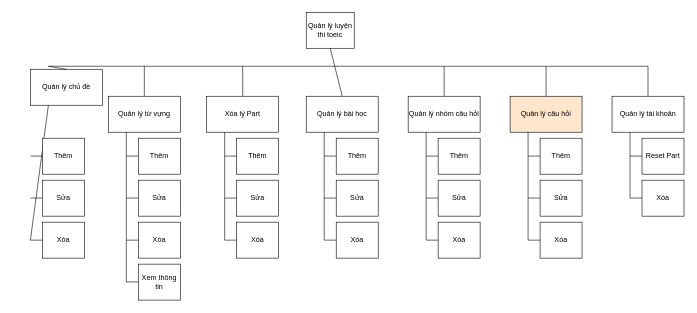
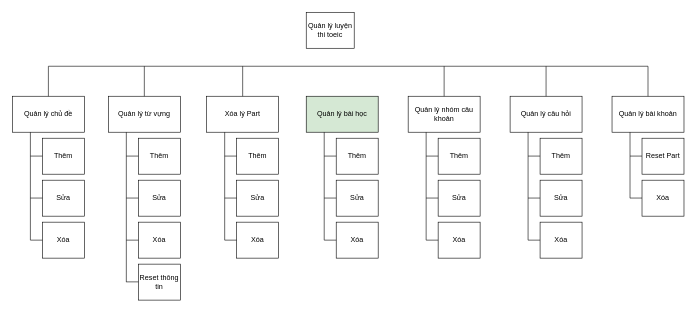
(336, 73) -> none
(66, 87) -> (48, 114)
(342, 114) -> (342, 114)
(444, 114) -> (444, 114)
(546, 114) -> (546, 114)
(648, 114) -> (648, 114)
(159, 282) -> (159, 282)
